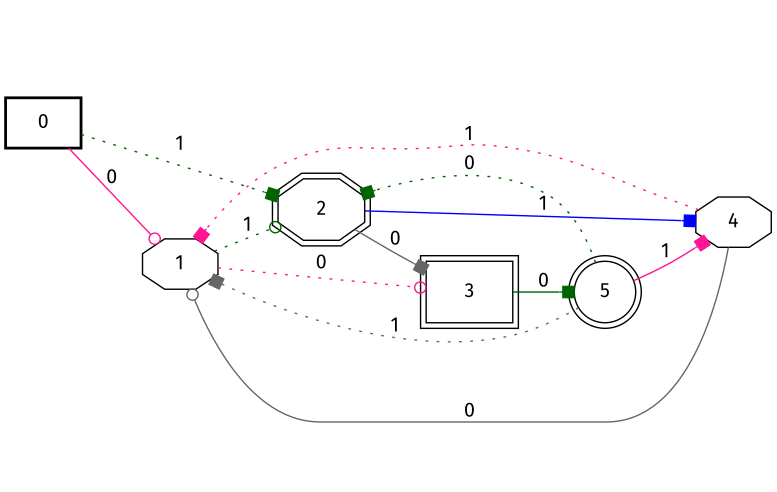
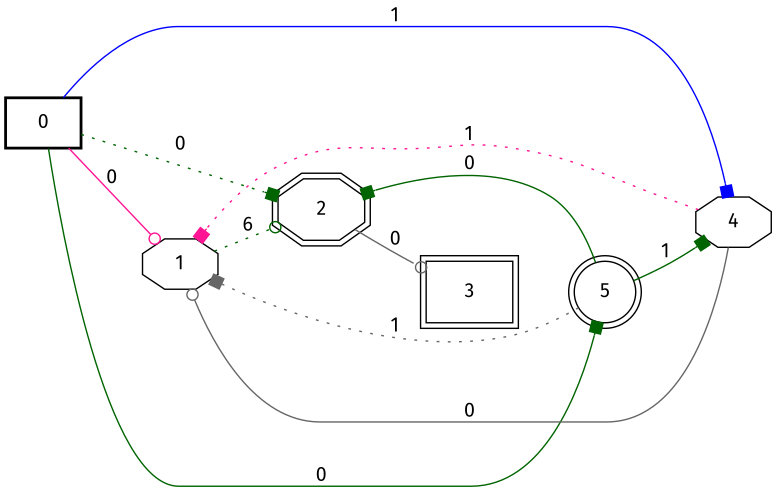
(180, 145) -> (180, 145)
(505, 179) -> (505, 179)
(523, 216) -> (428, 27)
(248, 226) -> (248, 226)
(384, 247) -> (384, 247)
(665, 266) -> (665, 266)
(316, 278) -> none
(536, 292) -> (242, 486)
